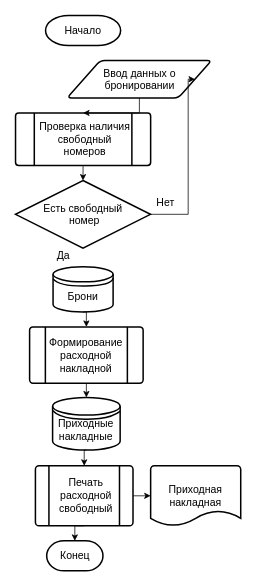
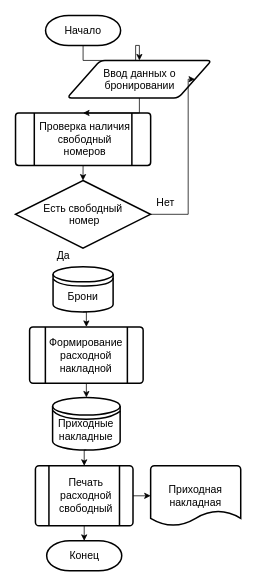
none -> (135, 47)
(75, 555) -> (84, 555)
